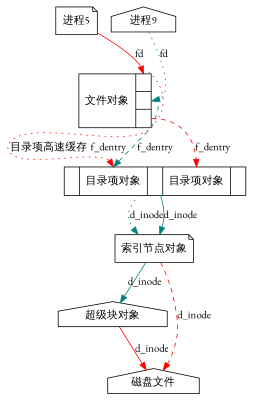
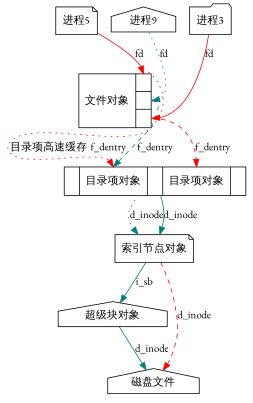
none -> (210, 21)
(145, 282) -> (145, 282)
(131, 345) -> (131, 345)
